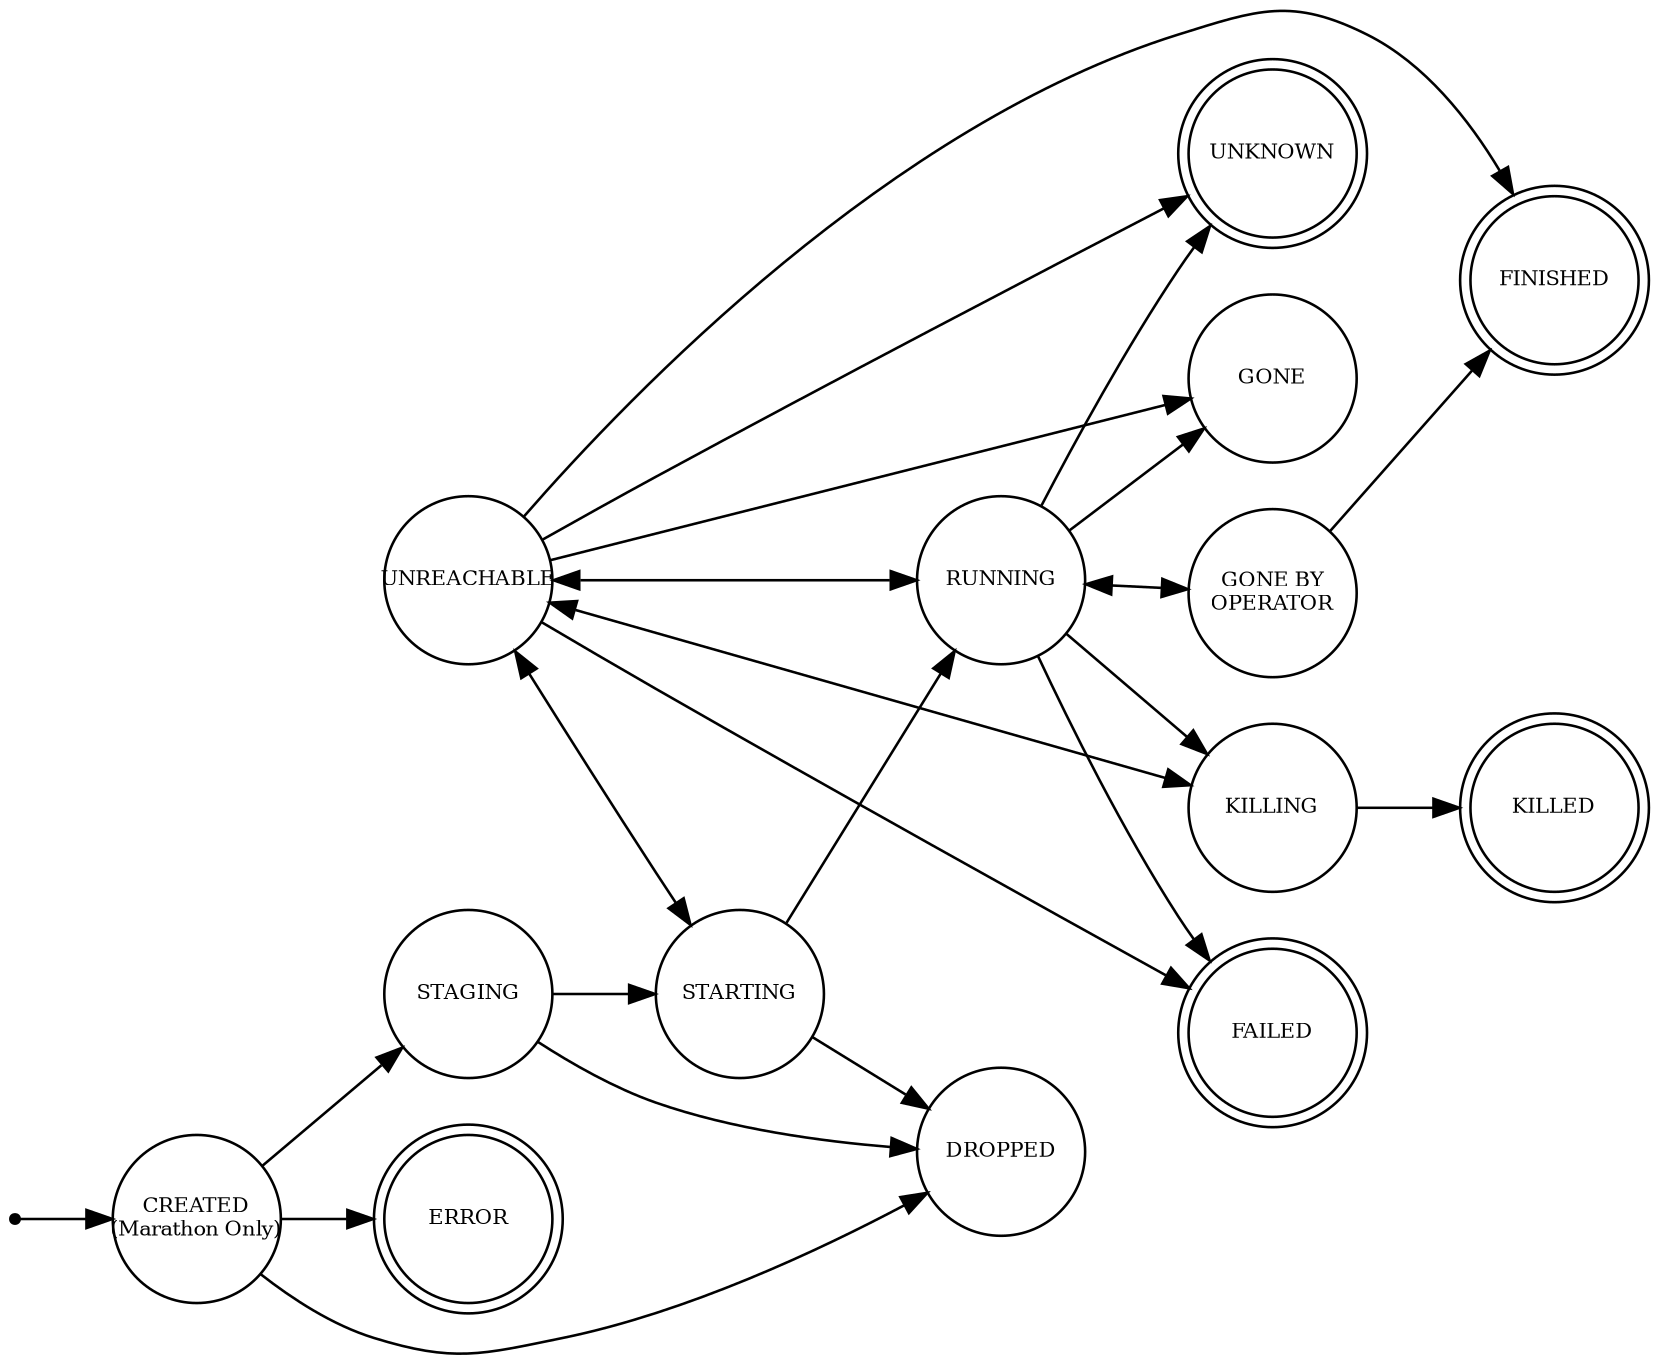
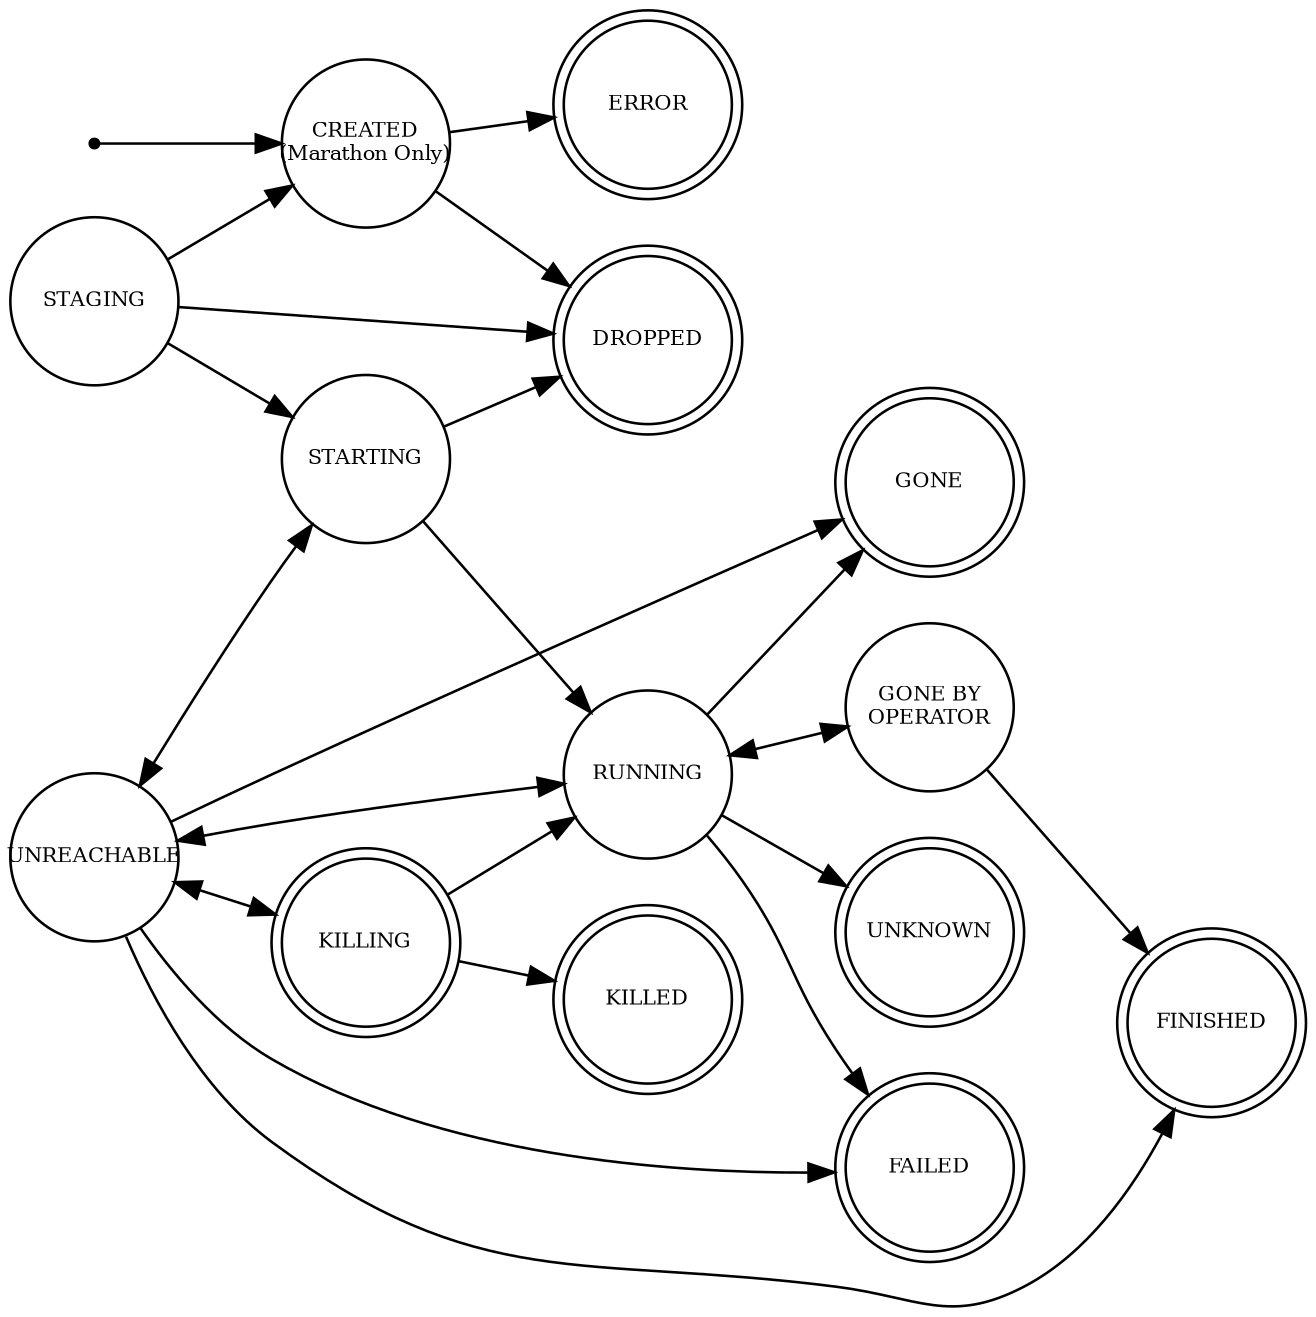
(852, 372) -> none
(1273, 379) -> (930, 482)
(1127, 685) -> (500, 863)
(1273, 808) -> (366, 943)
(322, 1115) -> (219, 229)
(1001, 1152) -> (648, 340)
